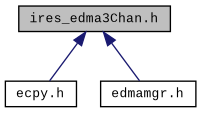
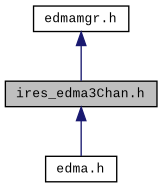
(126, 62) -> (81, 63)
(41, 94) -> (81, 169)
